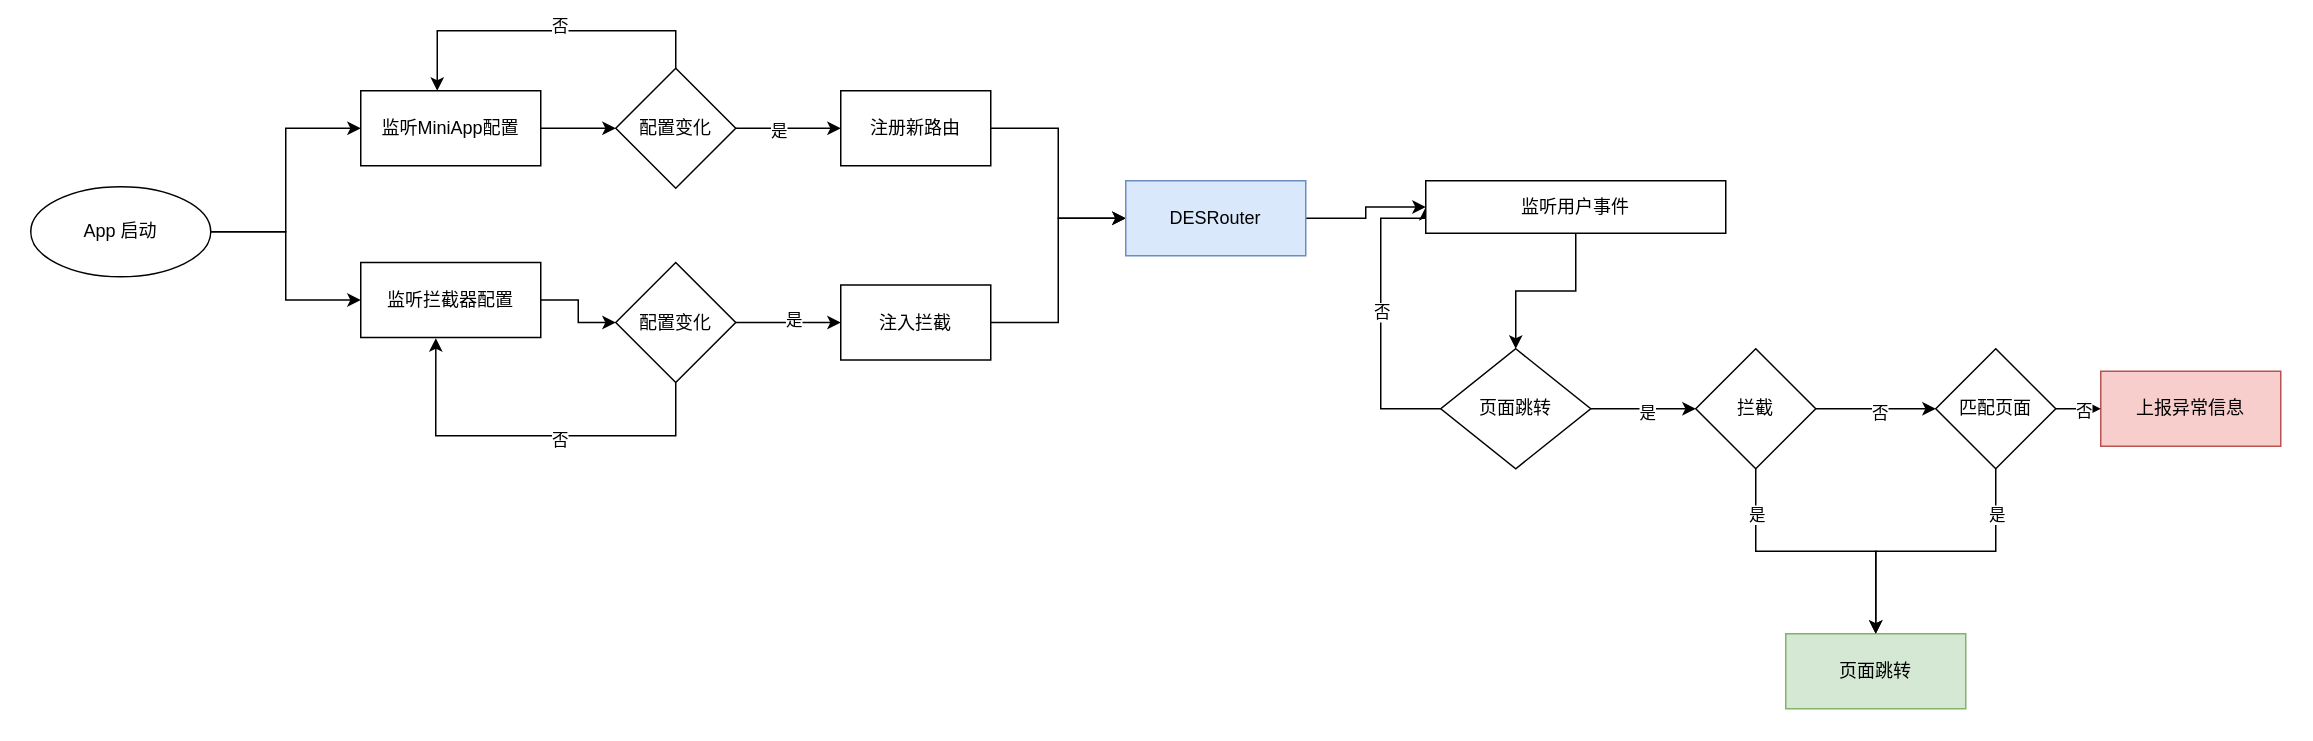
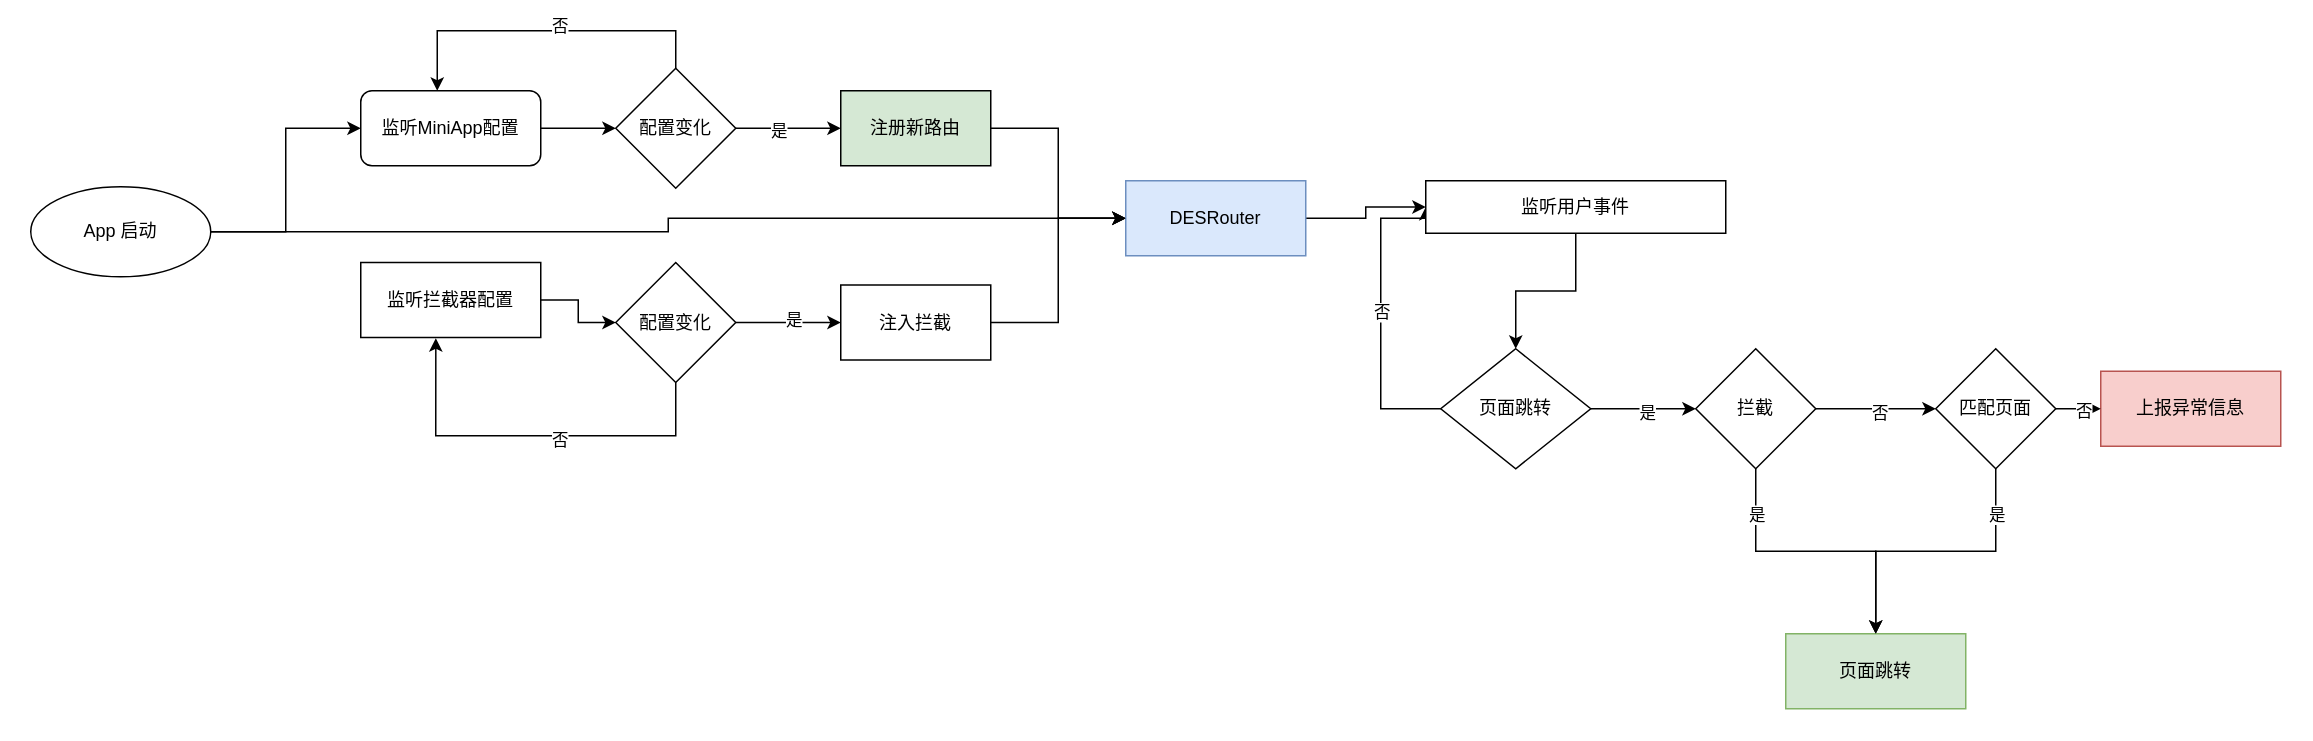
(451, 128) -> (451, 128)
(916, 128) -> (916, 128)
(286, 298) -> (668, 223)
